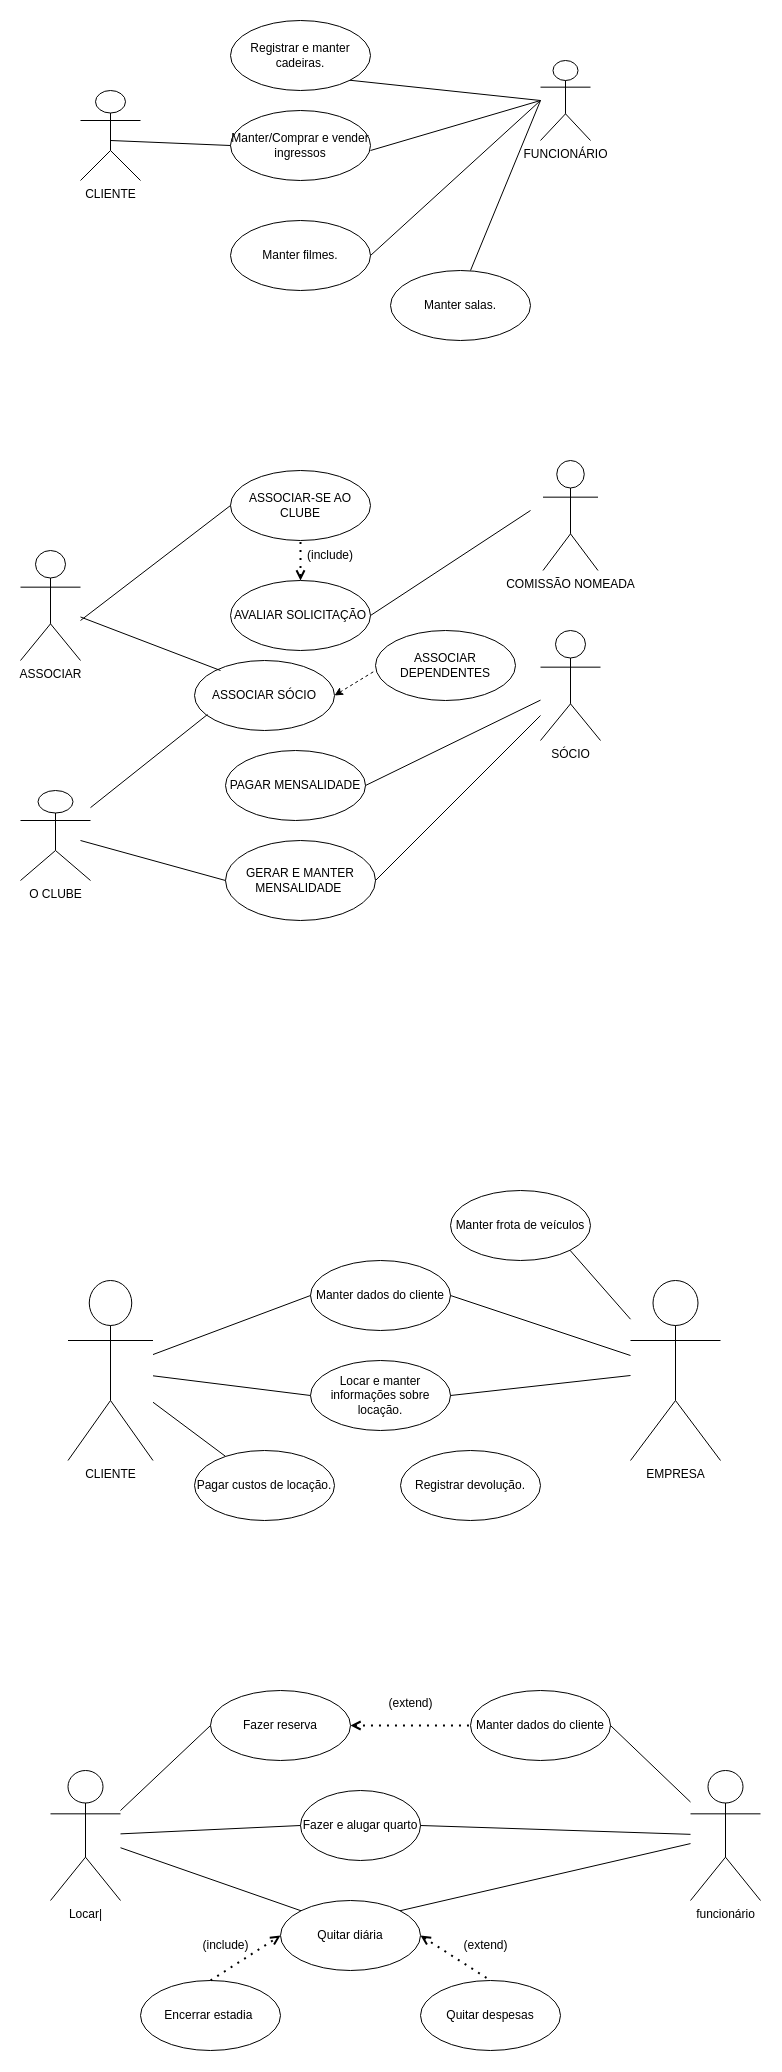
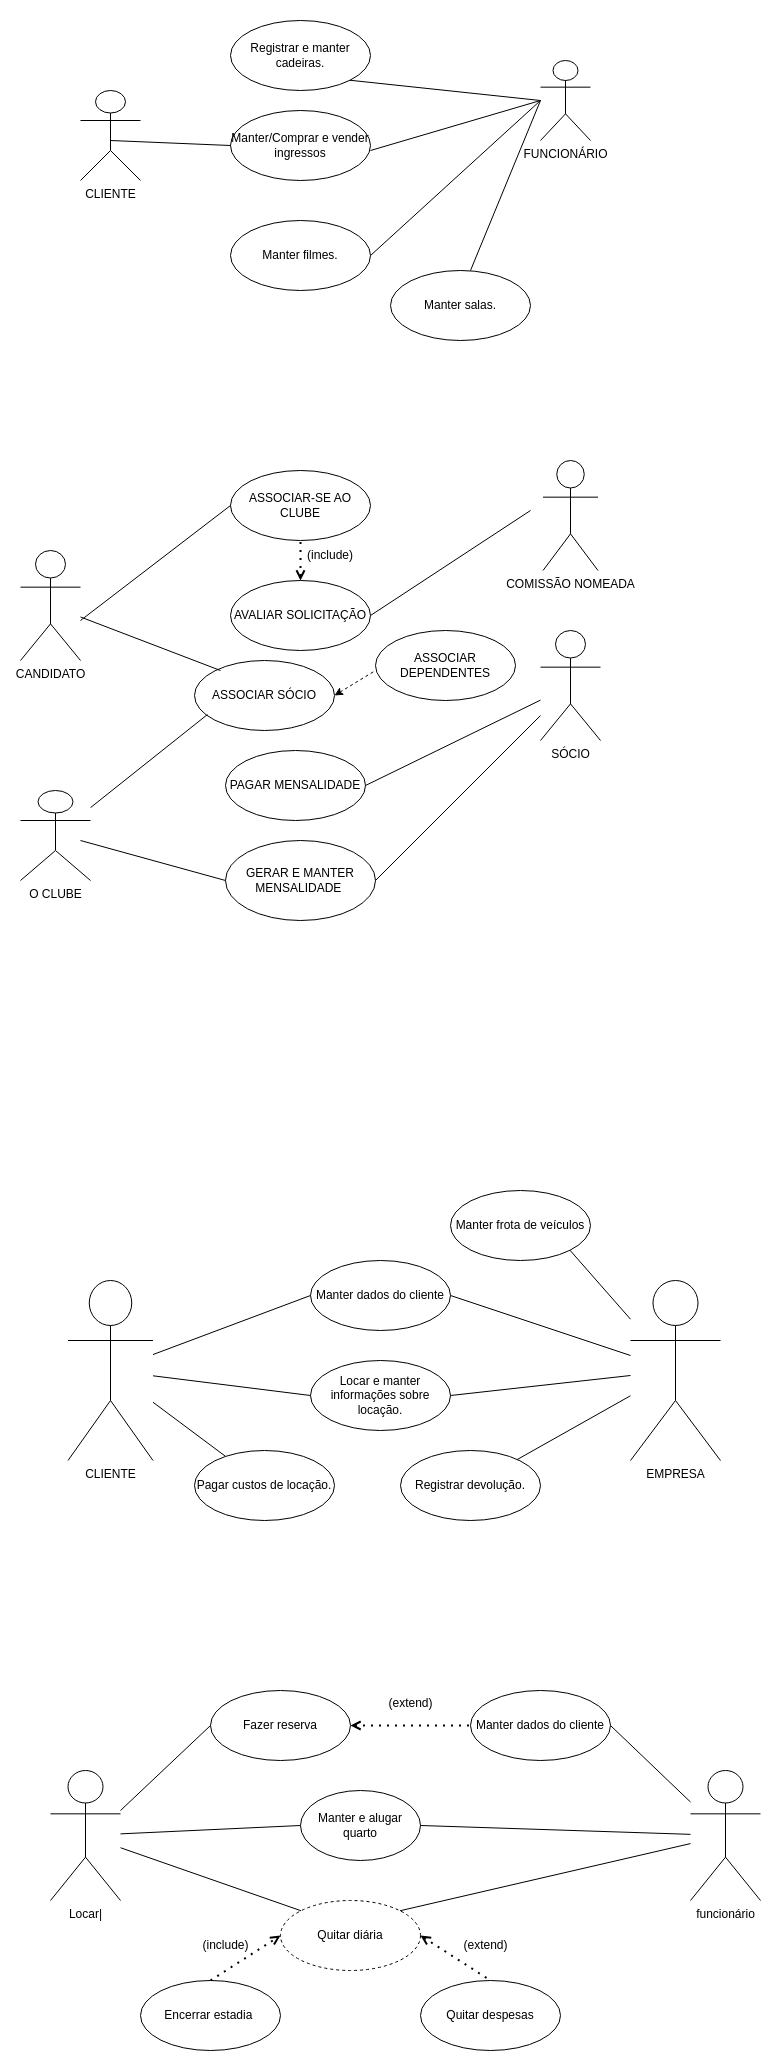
(51, 675) -> (51, 675)
none -> (573, 1428)
(361, 1826) -> (361, 1826)
(351, 1936) -> (351, 1936)
